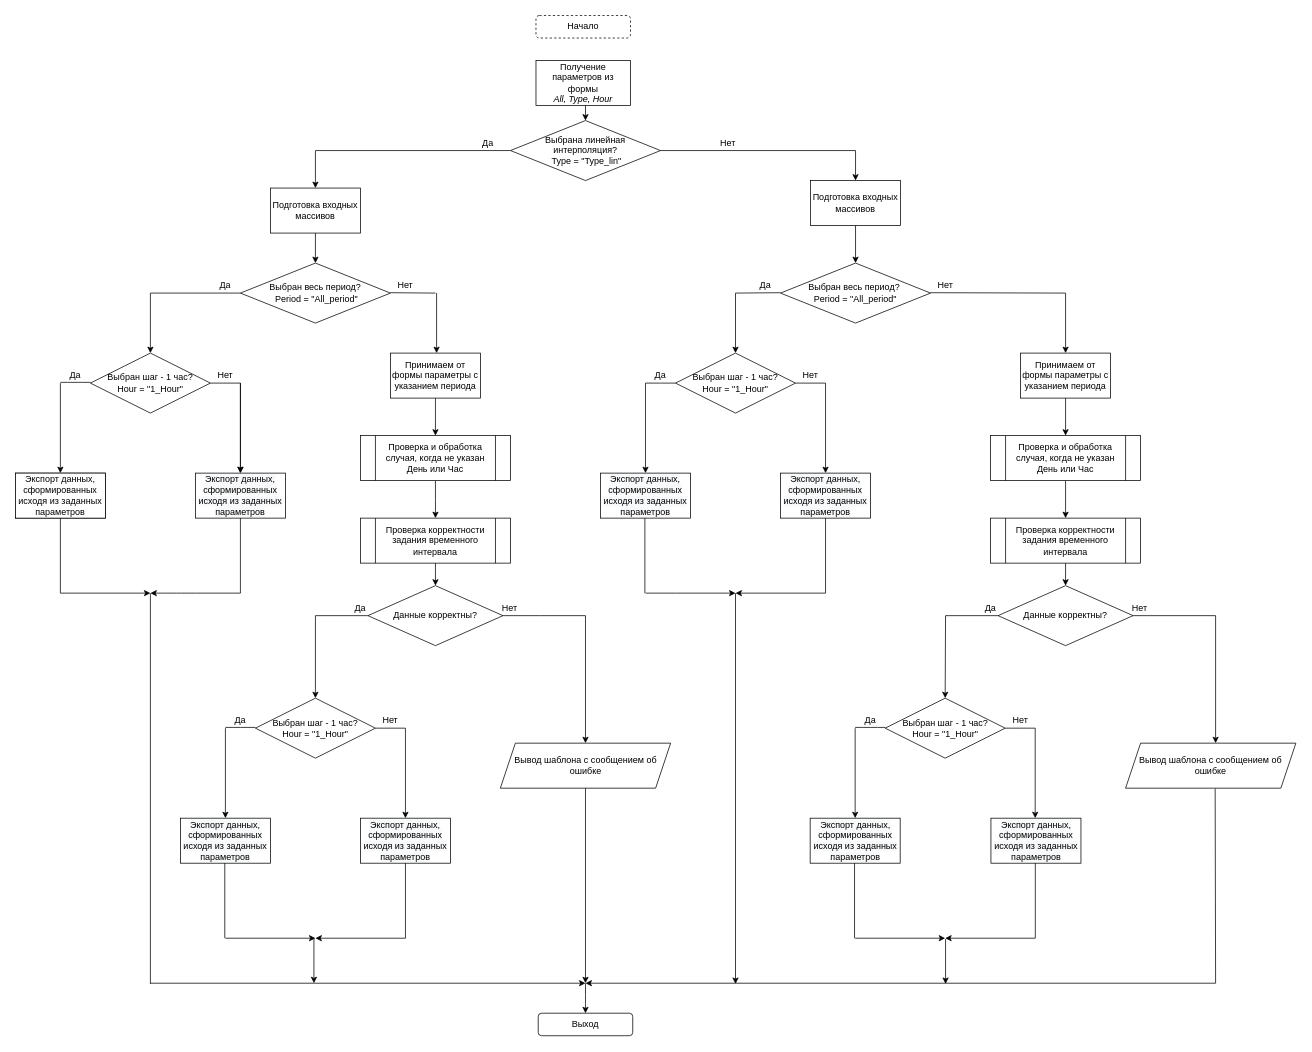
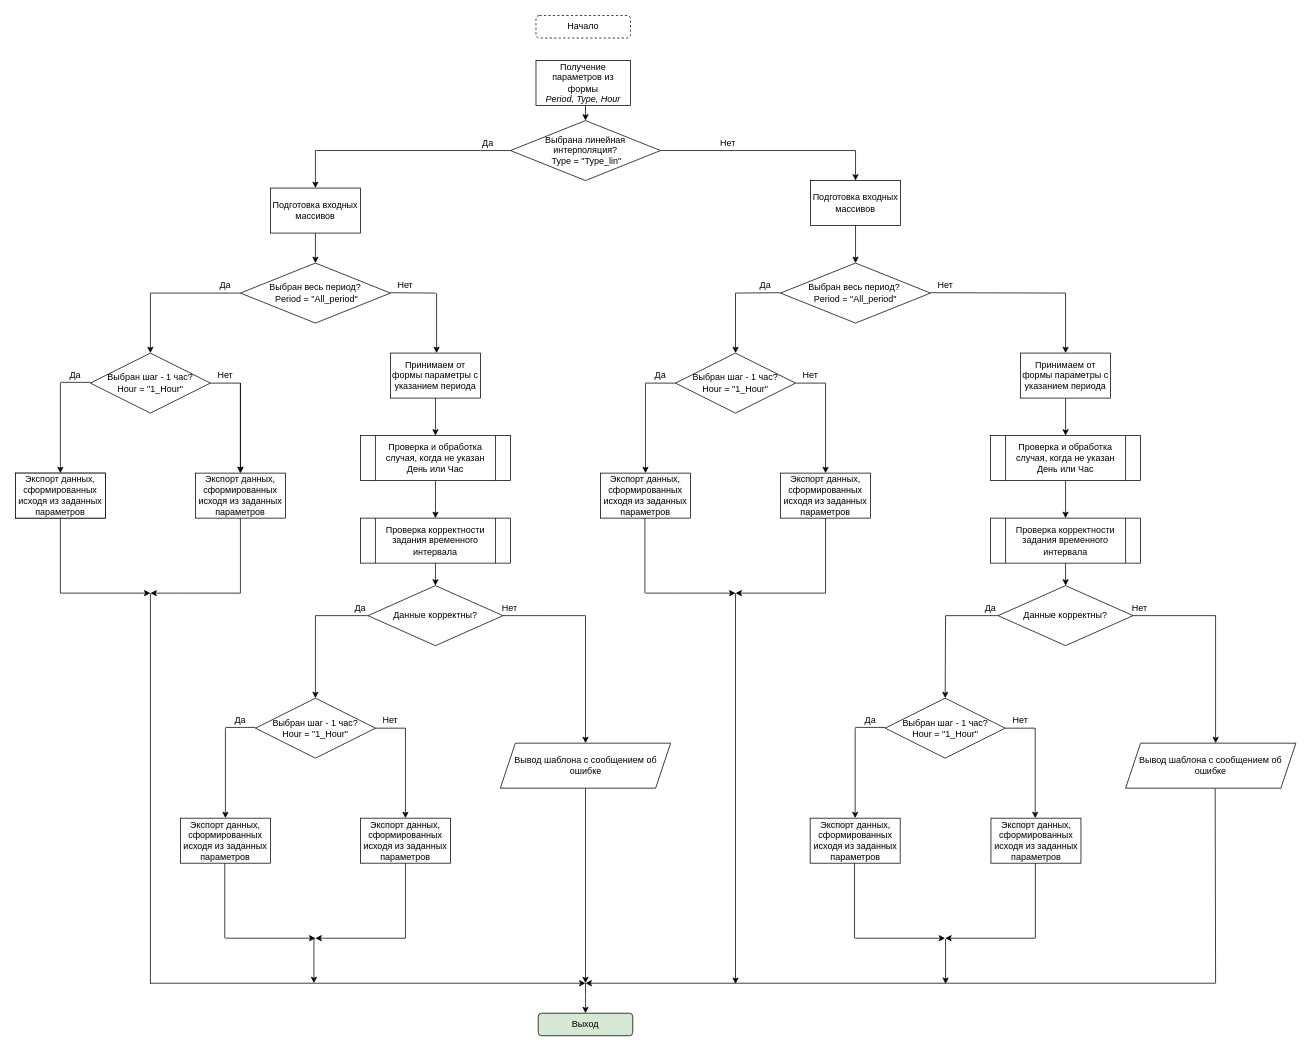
(583, 83) -> (583, 83)
(585, 1024) -> (585, 1024)
